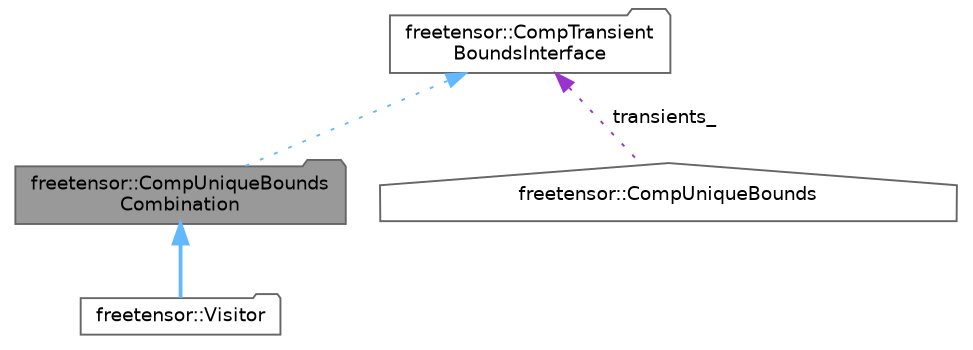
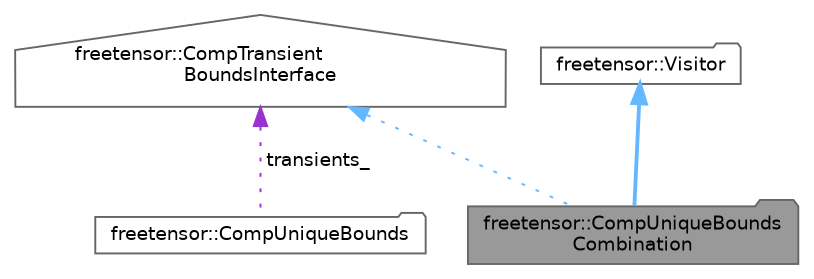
(530, 44) -> (260, 66)
(668, 195) -> (260, 235)
(181, 271) -> (637, 155)
